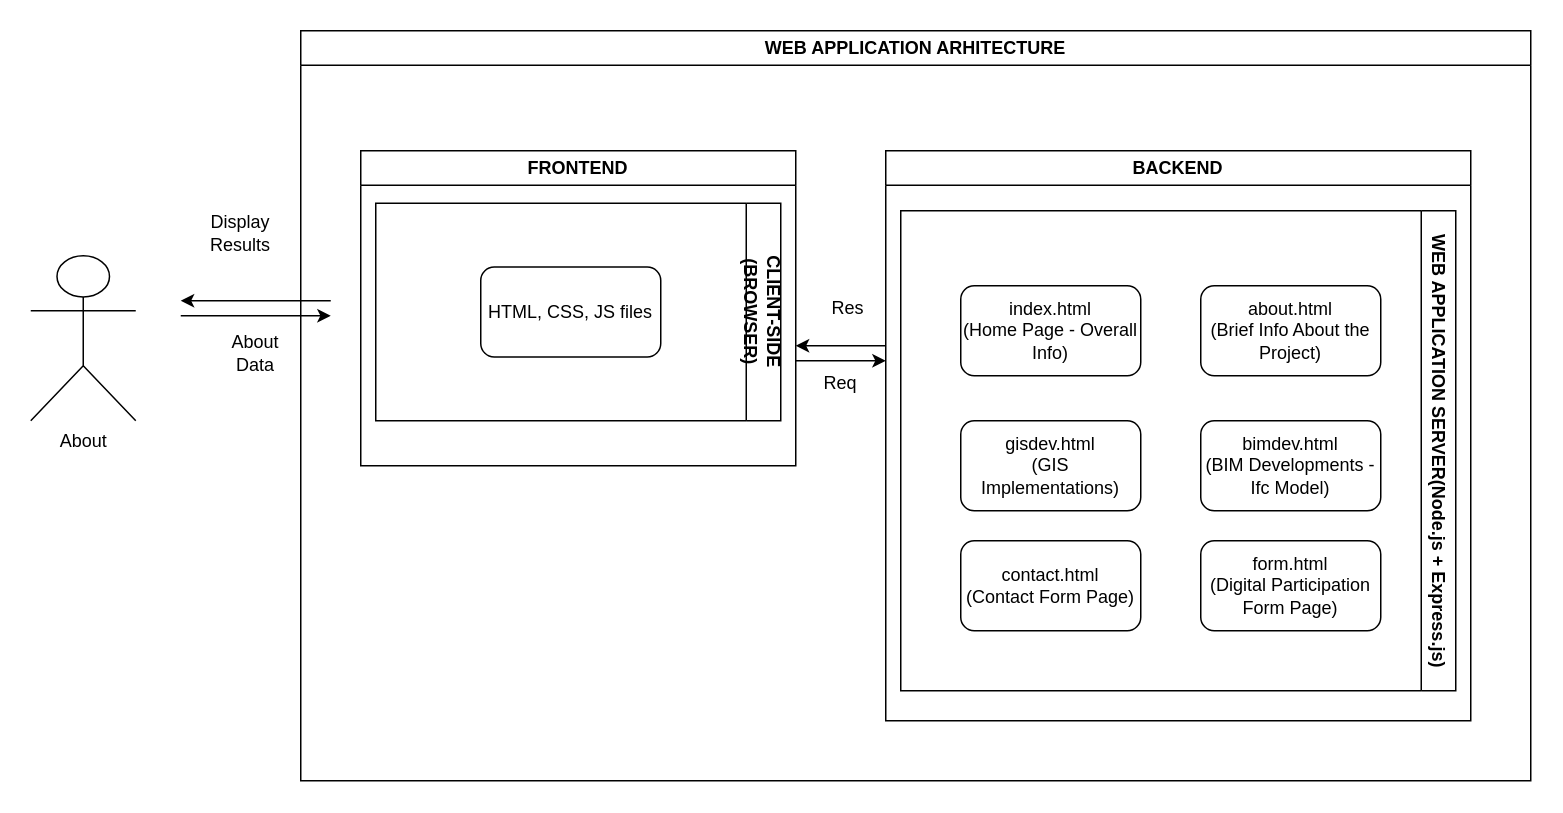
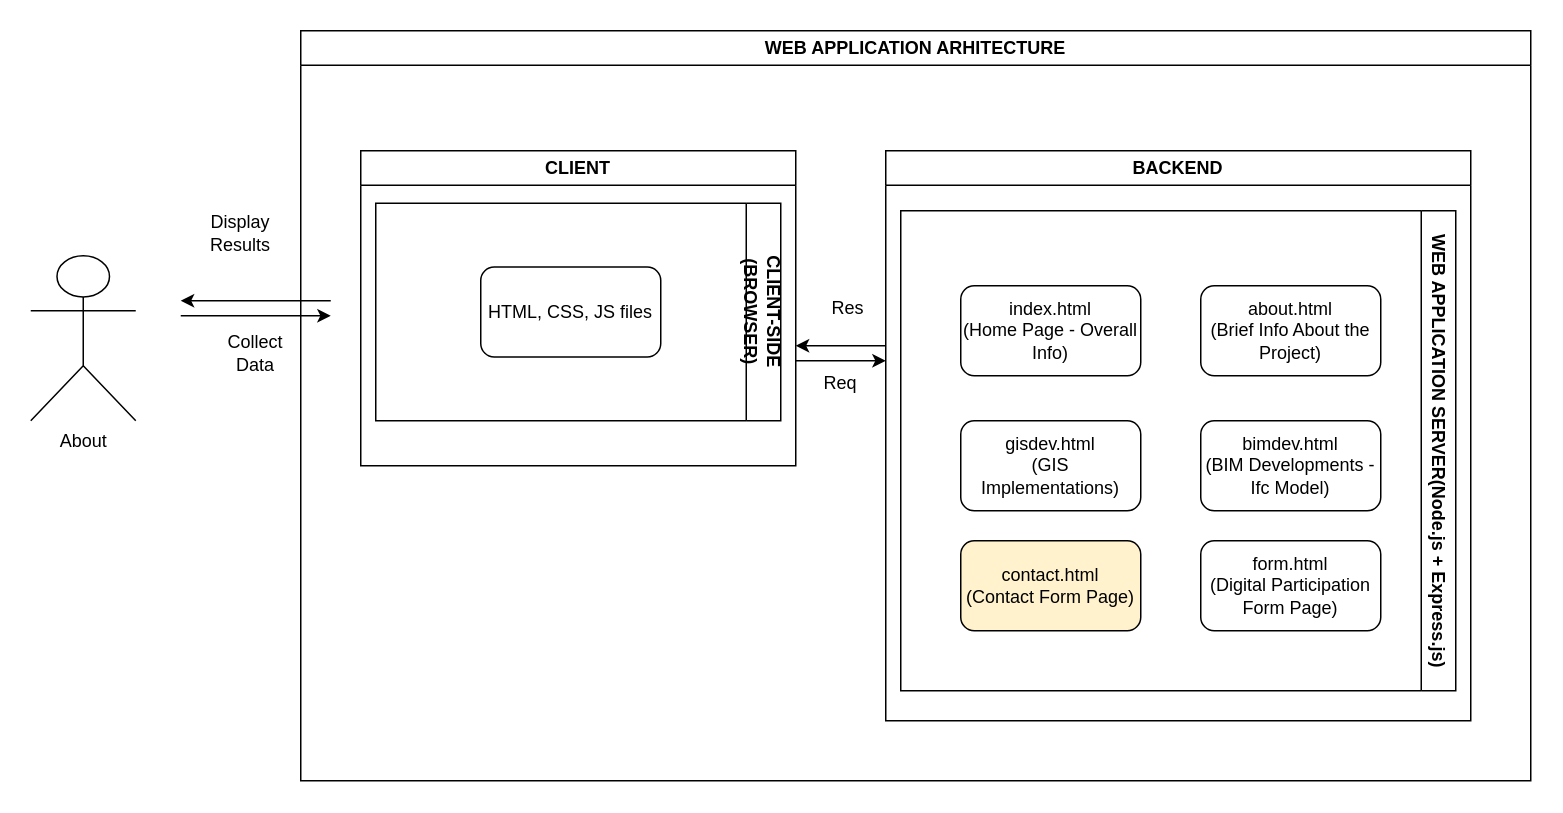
(578, 169) -> (578, 169)
(256, 353) -> (256, 353)
(1051, 586) -> (1051, 586)
